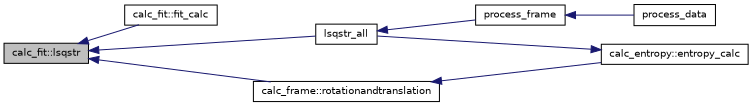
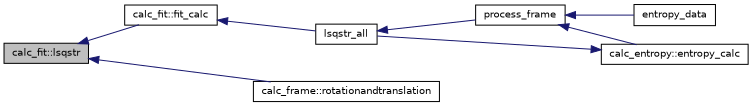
(675, 15) -> (675, 15)
(207, 43) -> (272, 26)
(521, 72) -> (602, 36)
